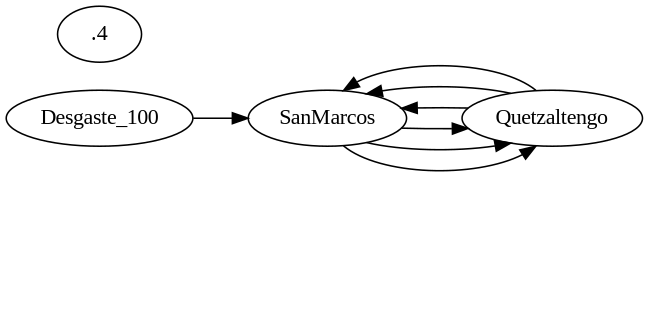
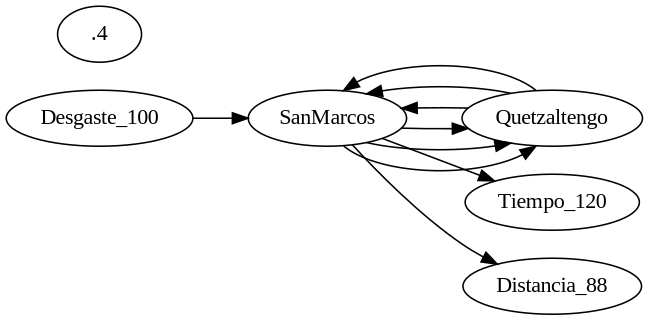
none -> (552, 202)
none -> (552, 286)
